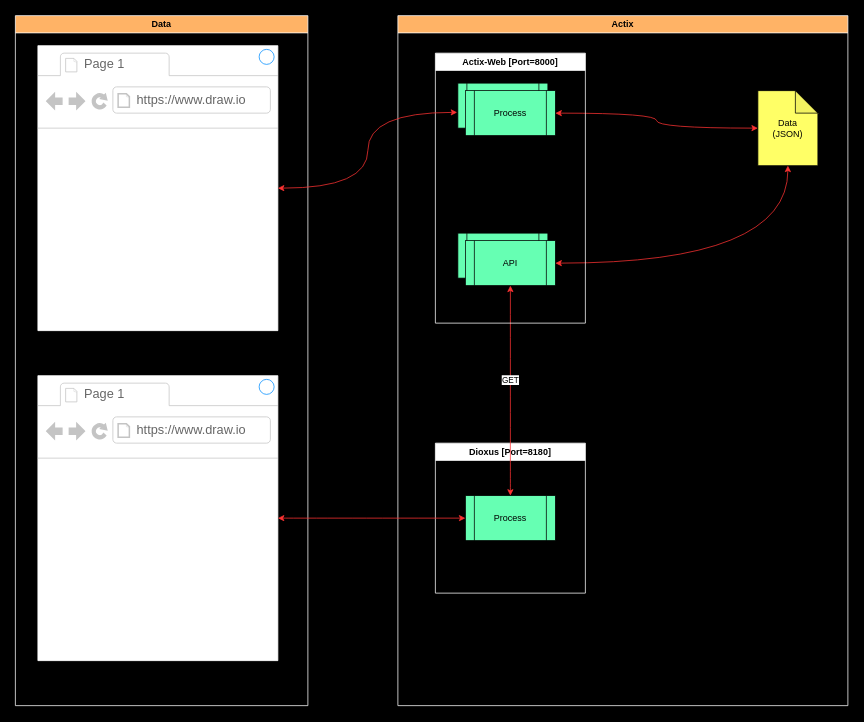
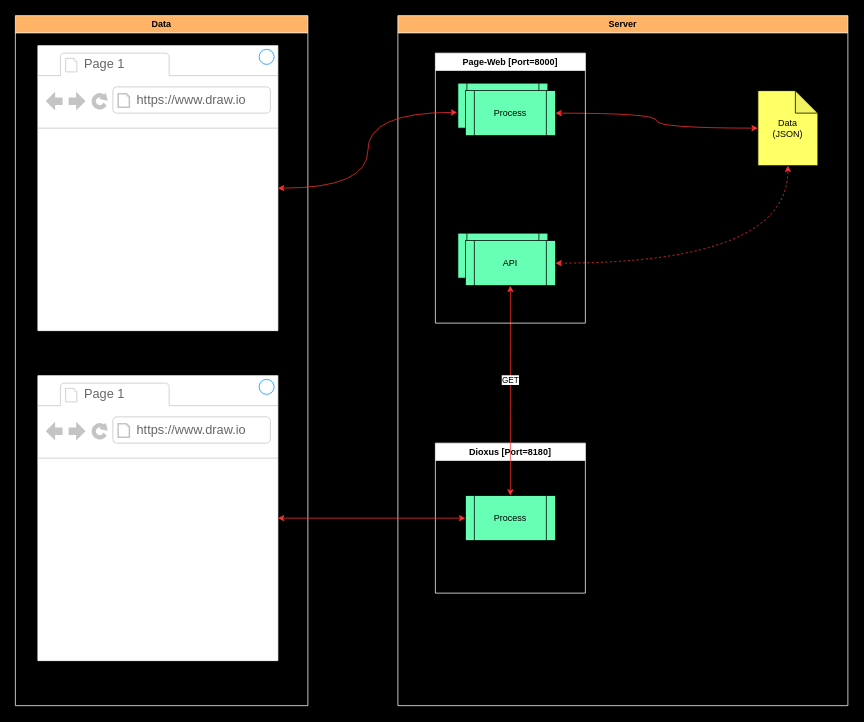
(623, 24) -> (623, 24)
(510, 62) -> (510, 62)
(693, 251) -> (693, 251)
